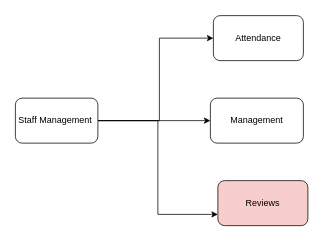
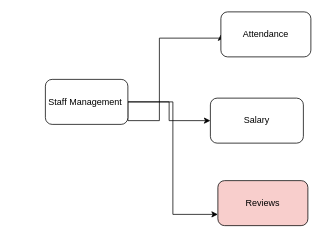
(258, 38) -> (266, 34)
(57, 120) -> (87, 102)
(257, 120) -> (257, 120)
